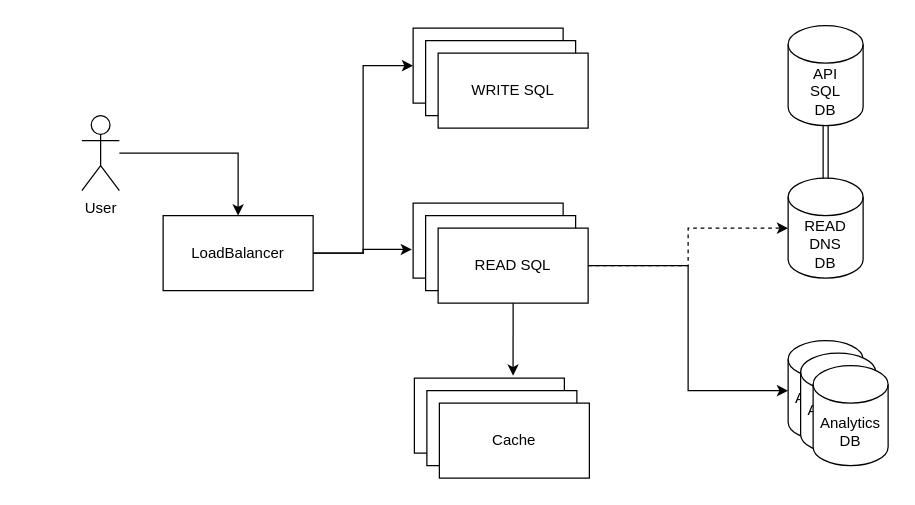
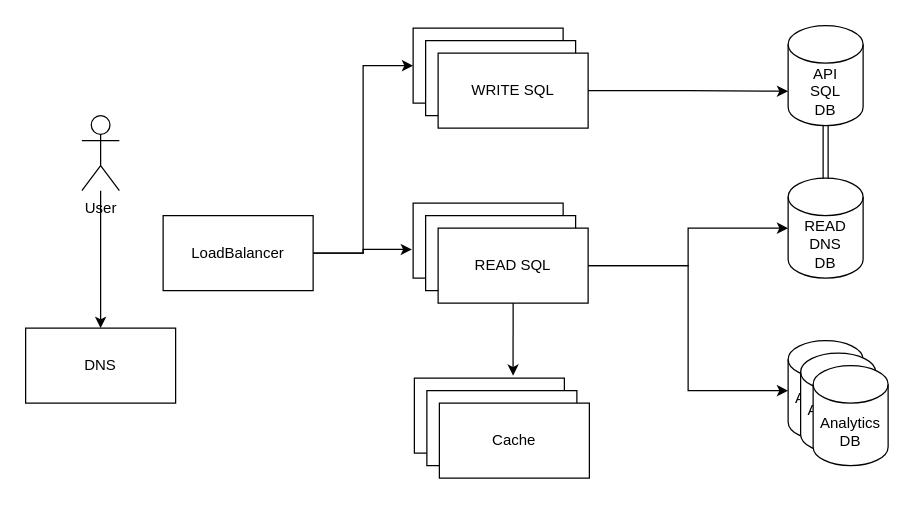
none -> (684, 91)
(206, 153) -> none
(715, 228) -> (715, 228)
none -> (101, 255)
none -> (101, 366)
